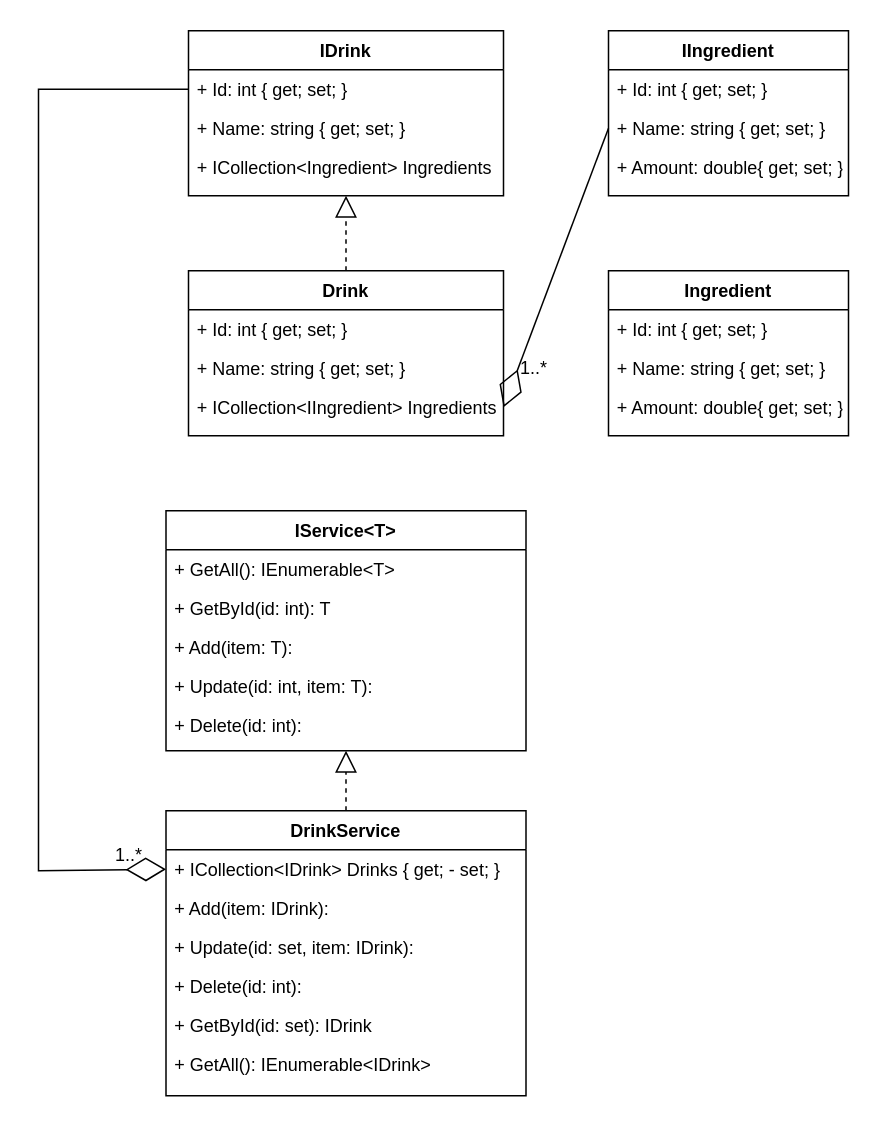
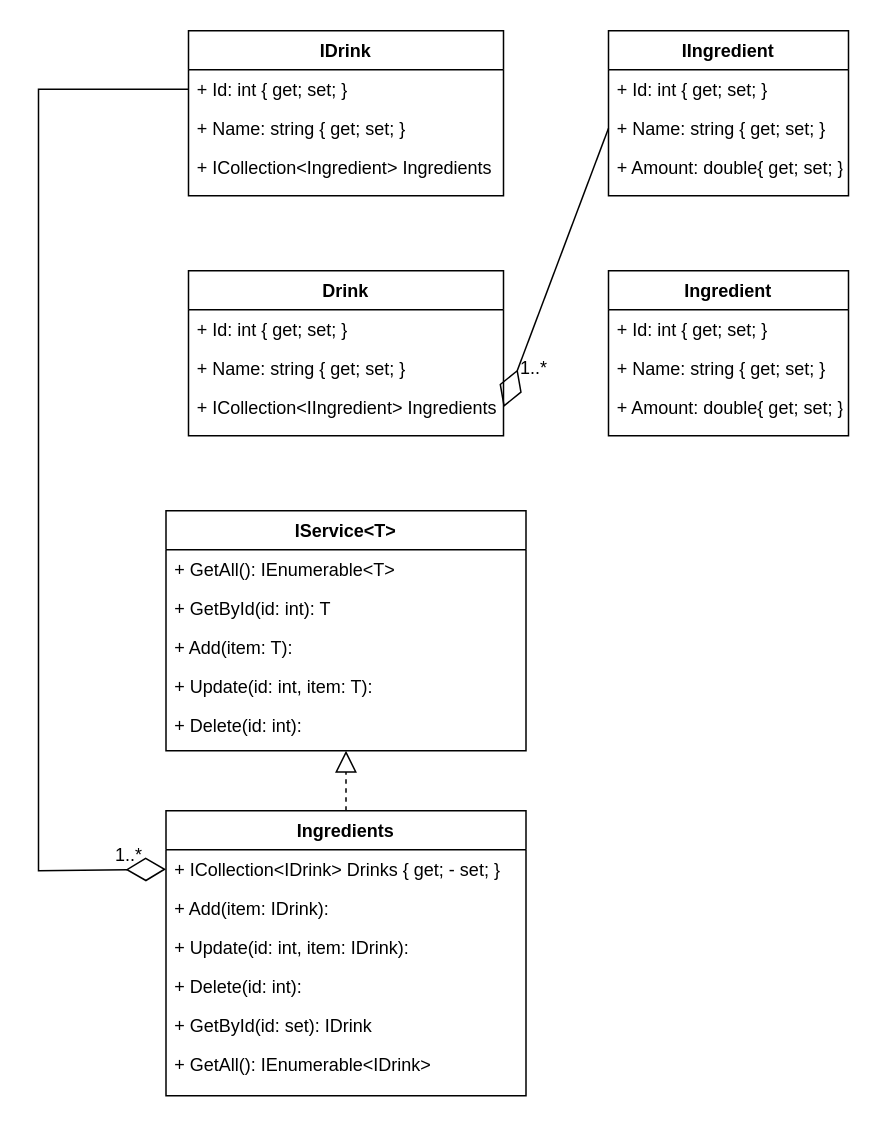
(346, 244) -> none
(345, 831) -> (345, 831)
(310, 948) -> (307, 948)
